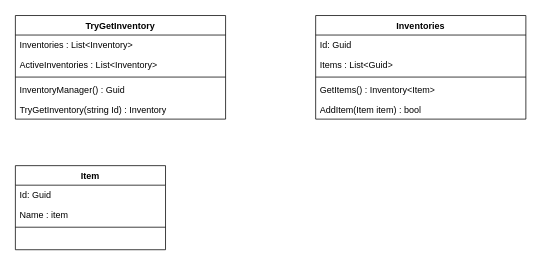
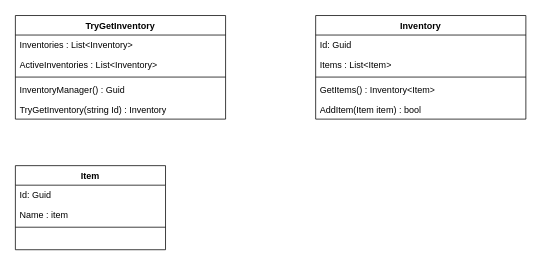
(420, 26) -> (420, 26)
(359, 65) -> (361, 65)
